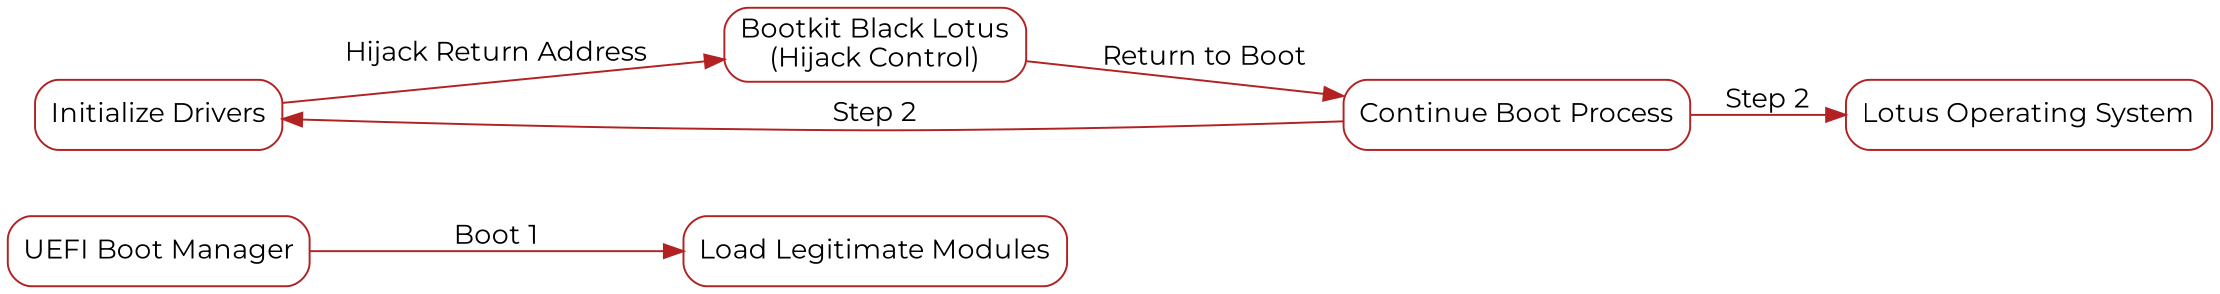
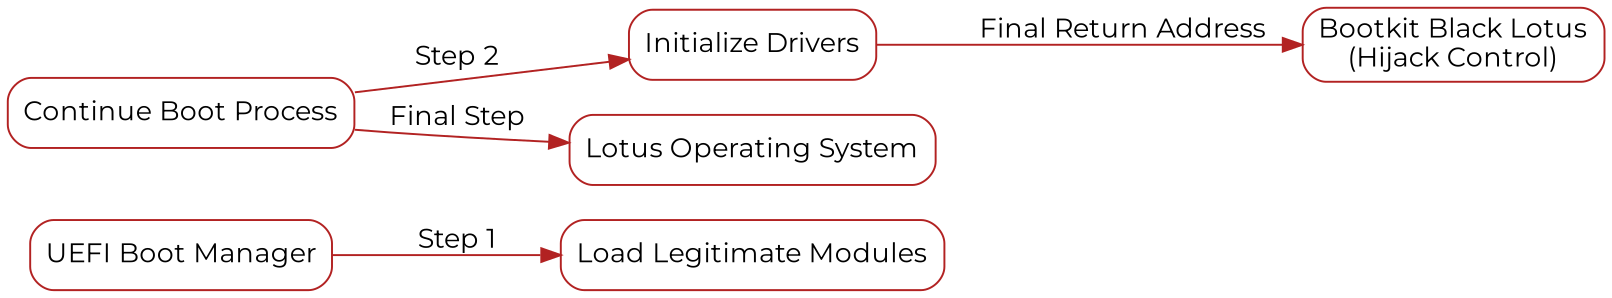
(497, 54) -> (1124, 30)
(1175, 78) -> none
(1768, 100) -> (458, 118)
(497, 237) -> (458, 240)
